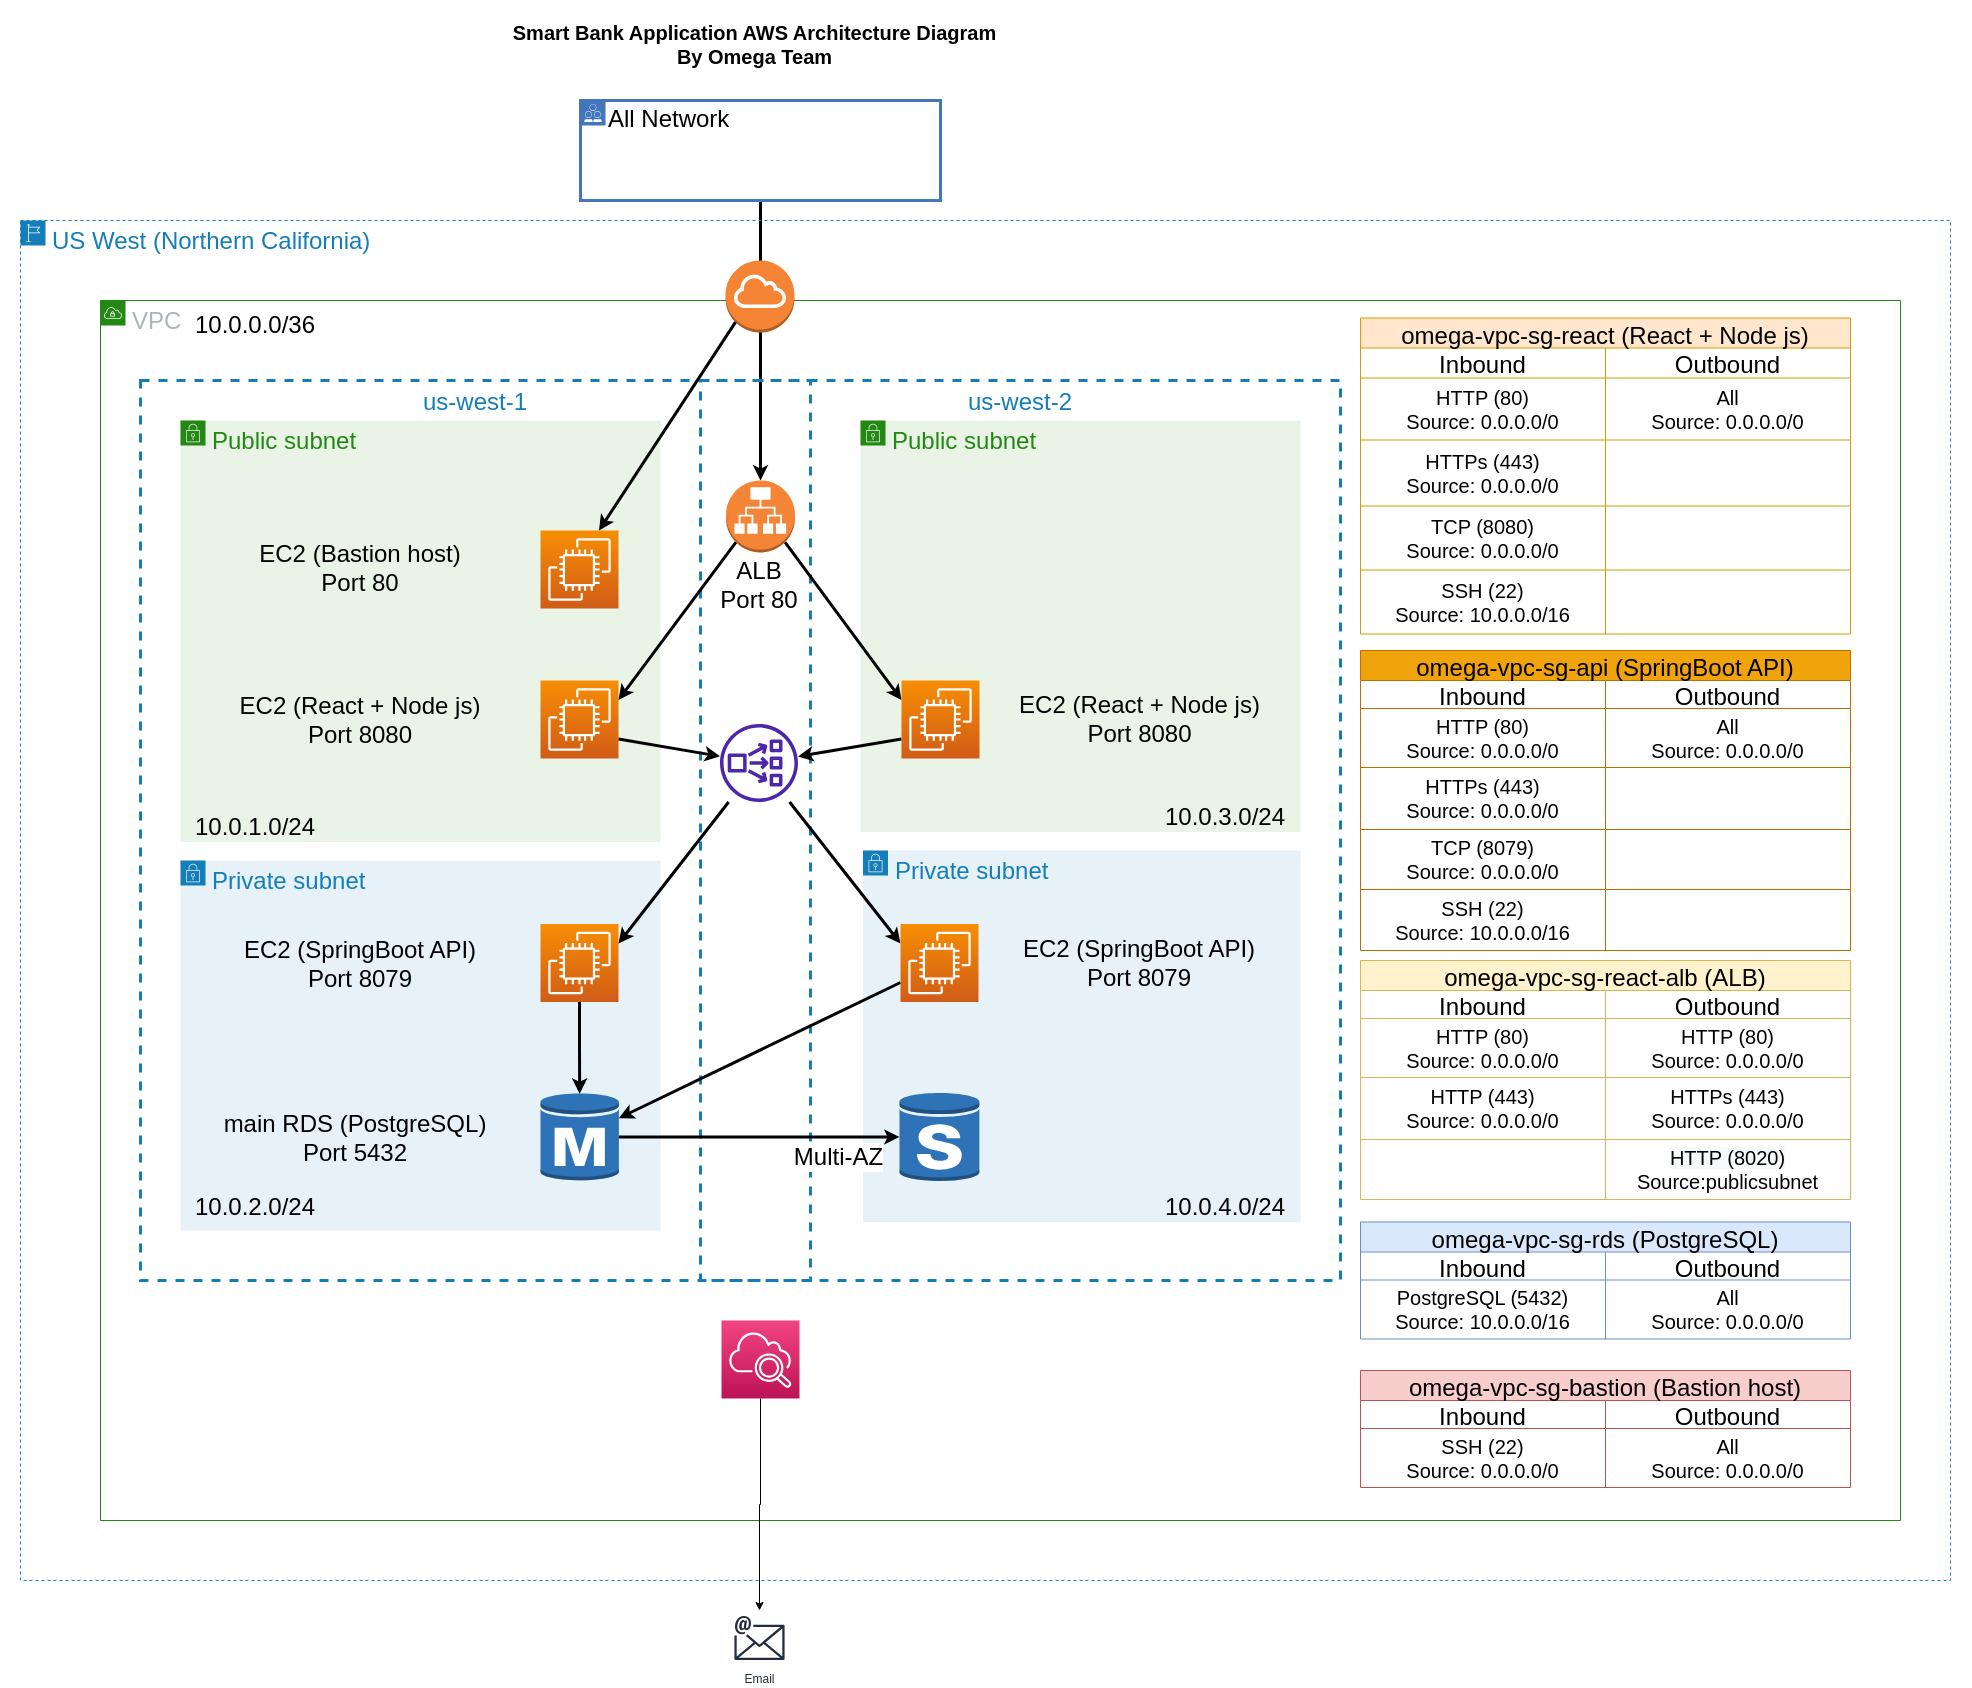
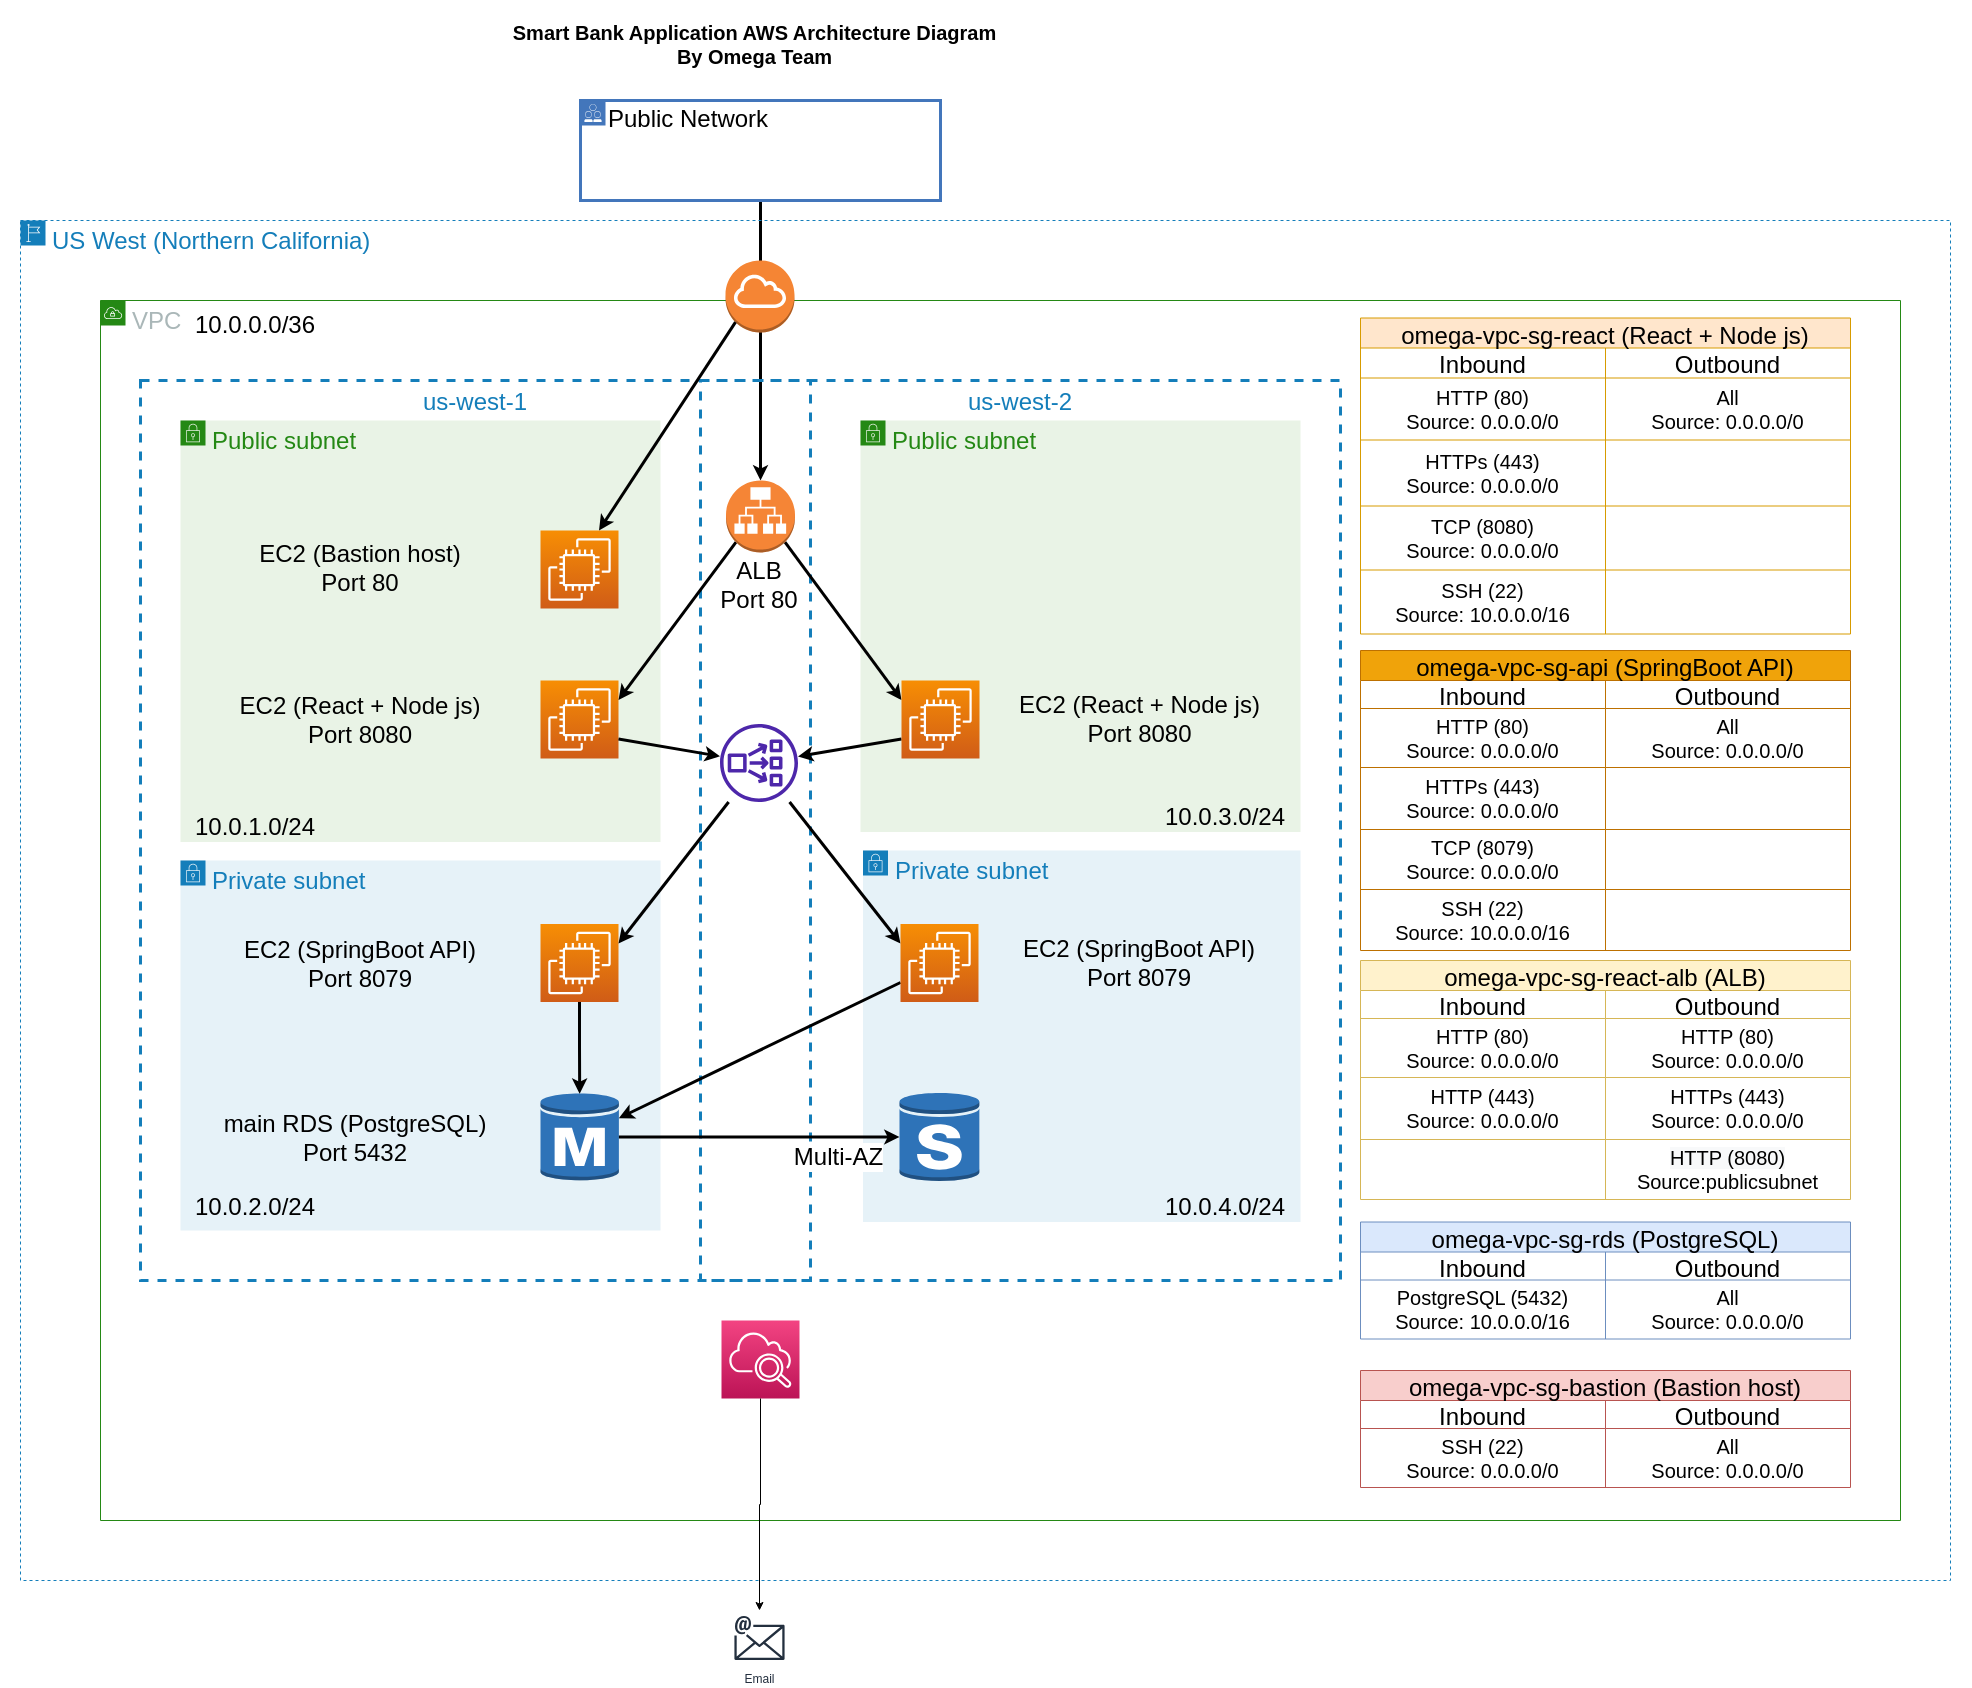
(673, 120) -> (693, 120)
(1728, 1170) -> (1728, 1170)
